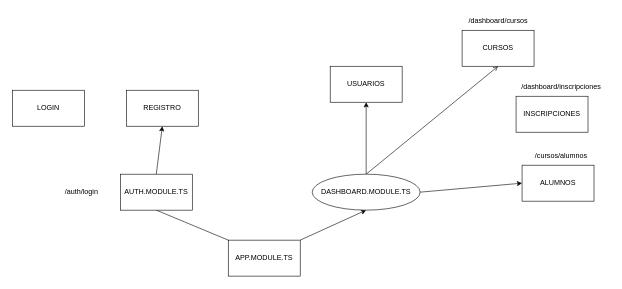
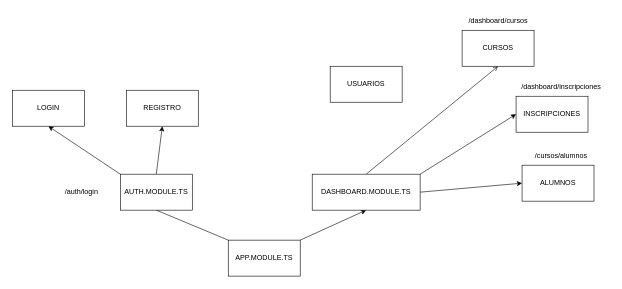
(366, 107) -> none
none -> (466, 146)
none -> (86, 151)
(366, 192) -> (366, 192)
